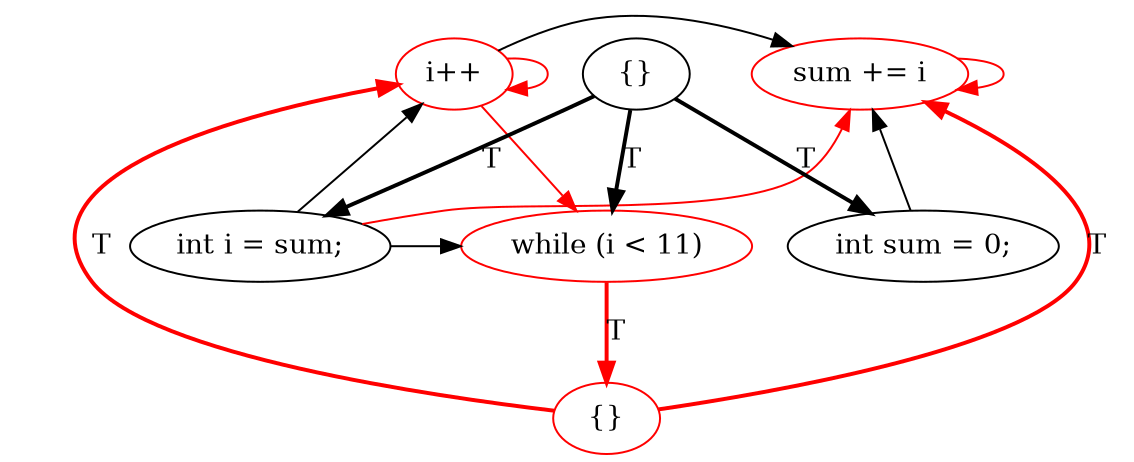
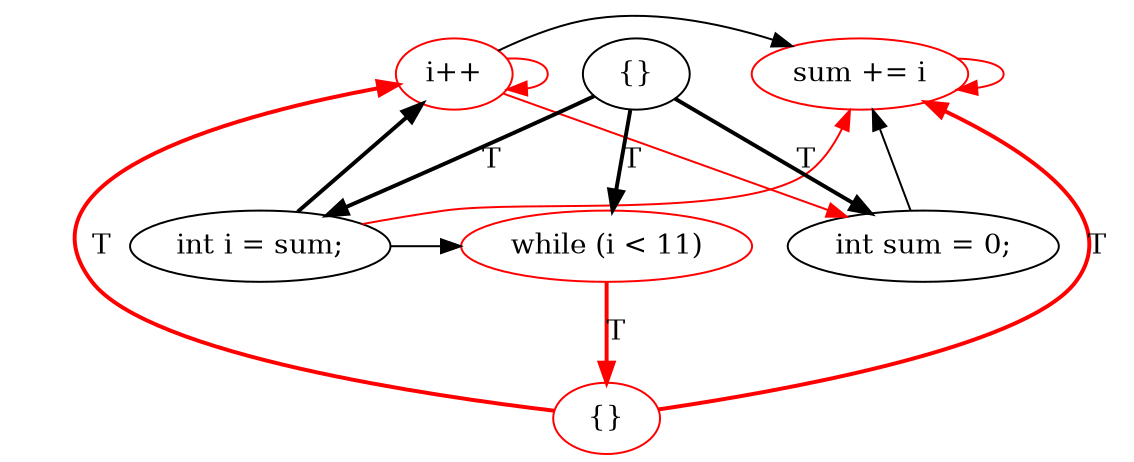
(522, 151) -> (666, 152)
(352, 165) -> (352, 165)
